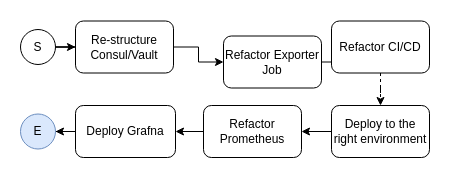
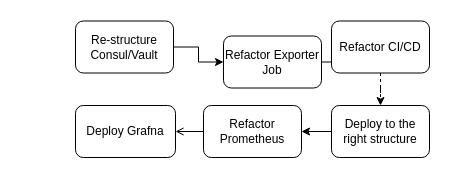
(38, 47) -> none
(70, 47) -> none
(38, 132) -> none
(62, 132) -> none
(184, 132) -> (182, 132)
(381, 132) -> (381, 132)
